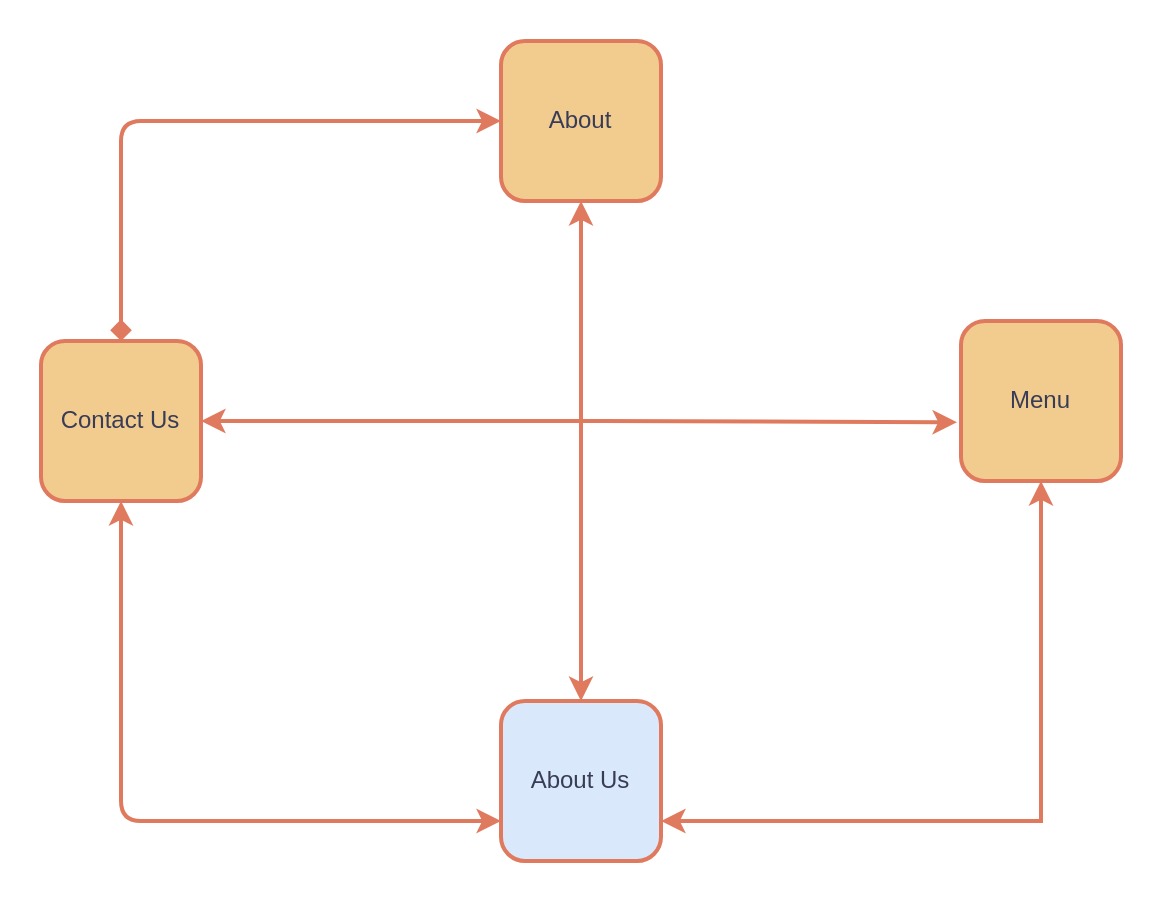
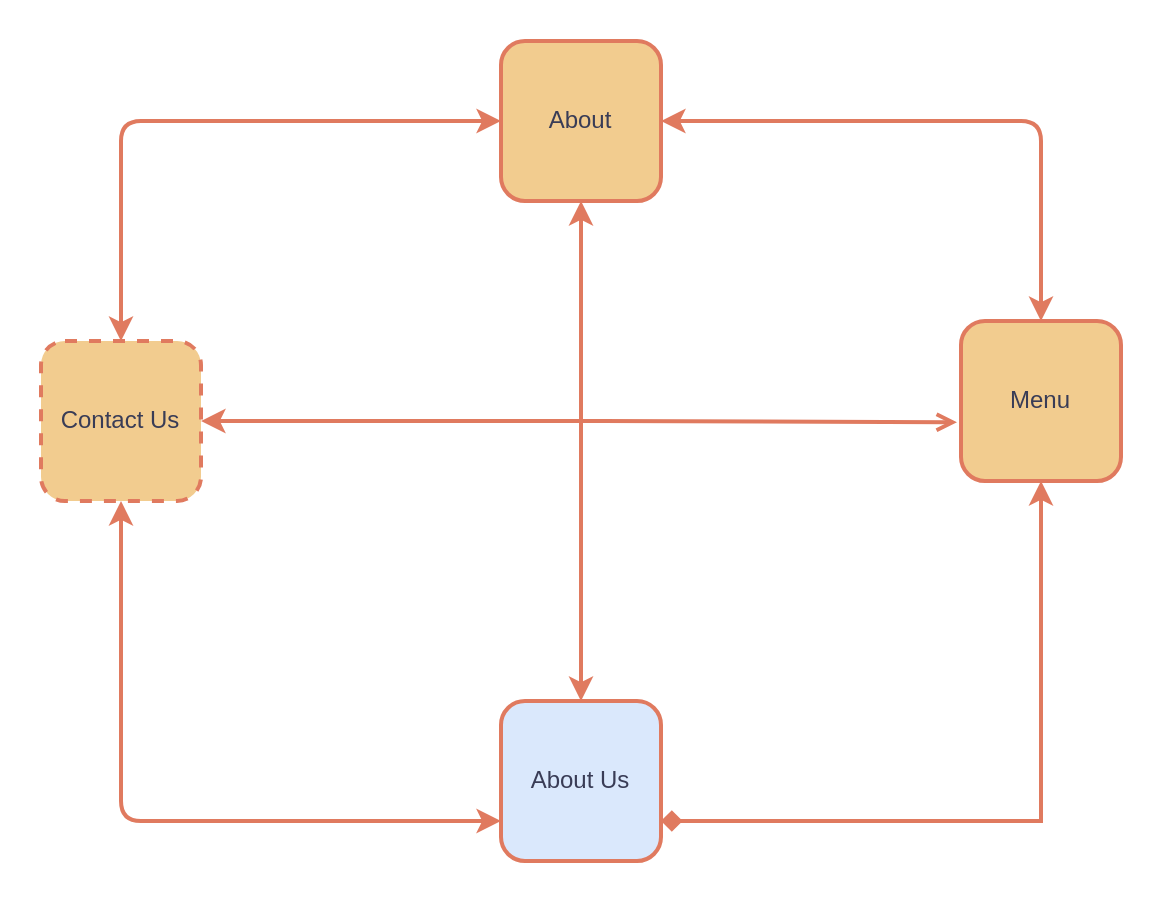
none -> (944, 121)
(121, 320) -> (121, 321)
(121, 421) -> (121, 421)
(938, 422) -> (940, 422)
(680, 821) -> (681, 821)
